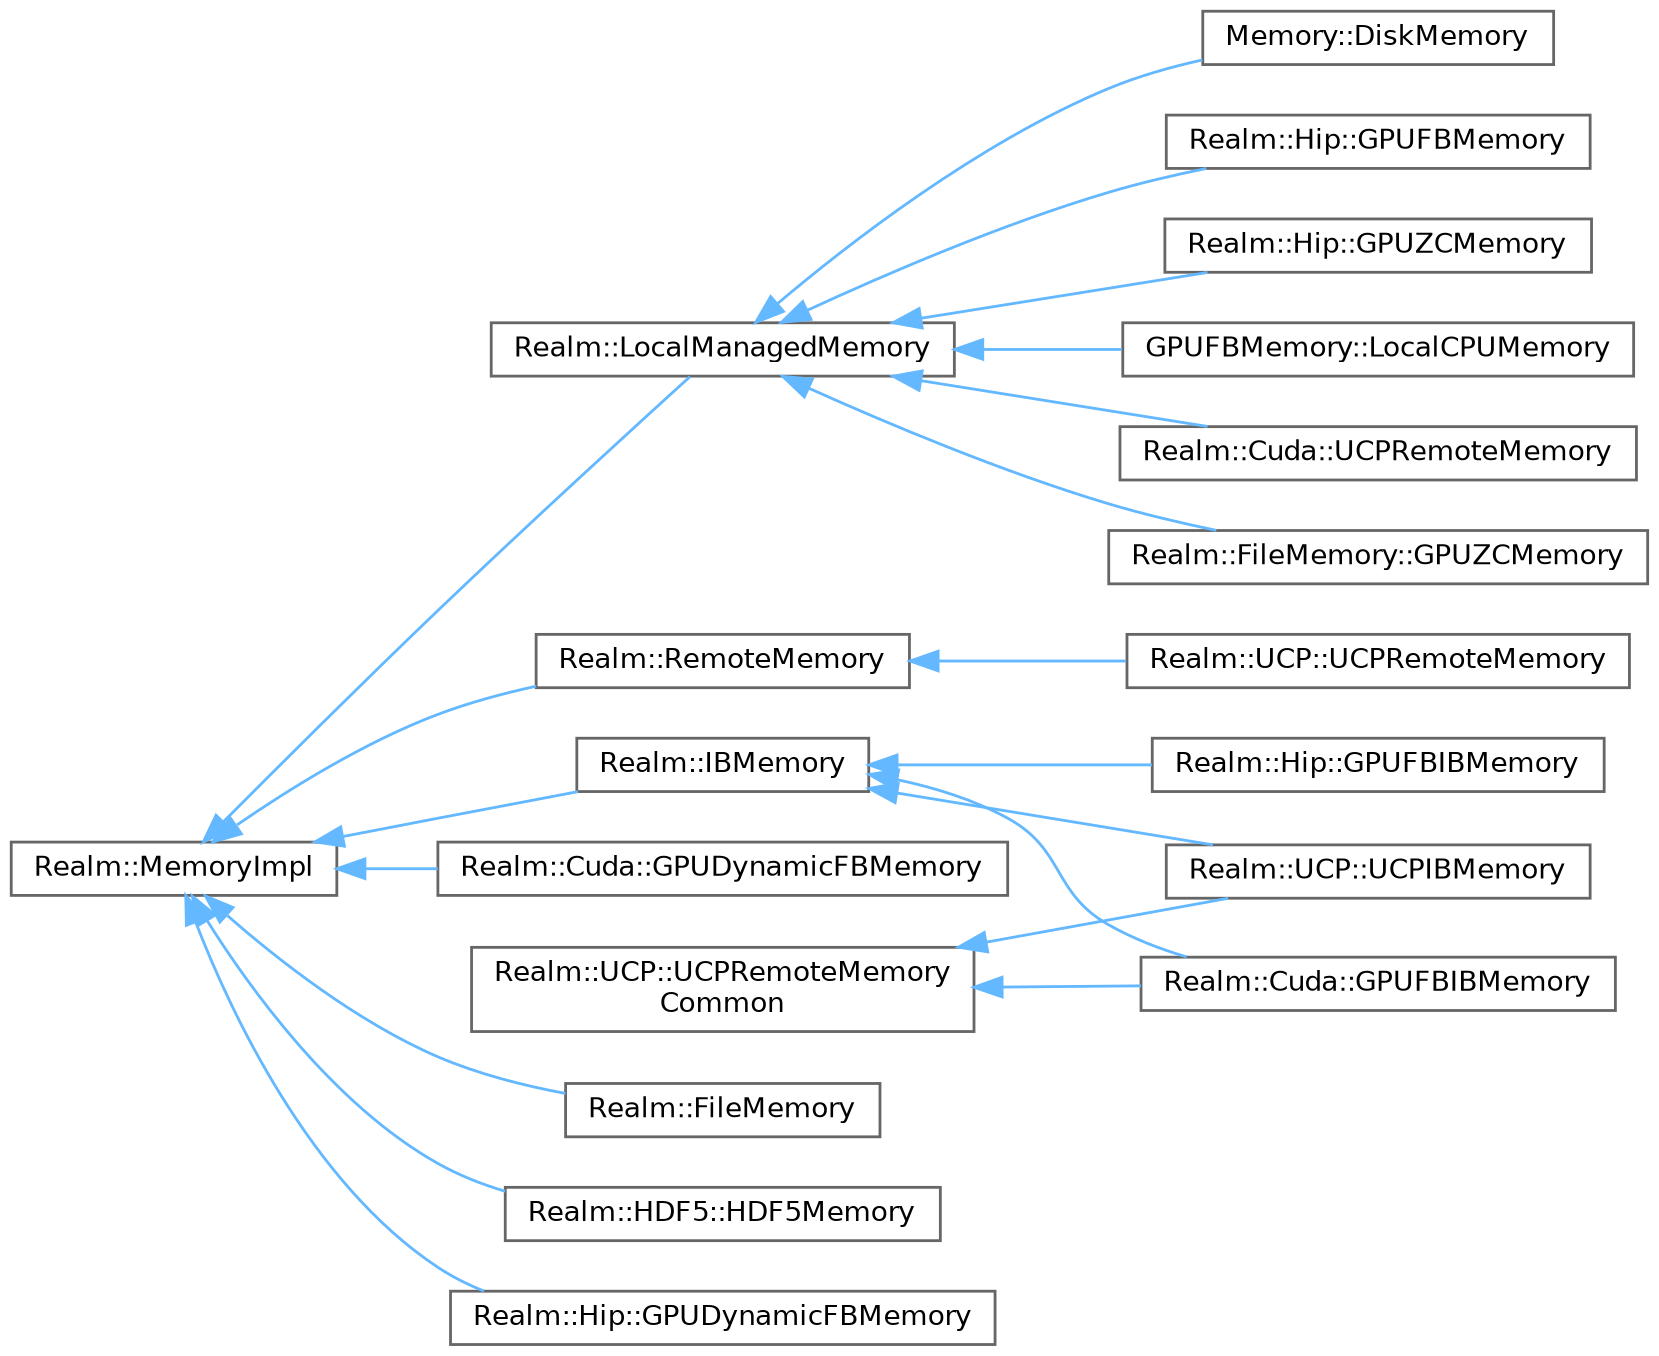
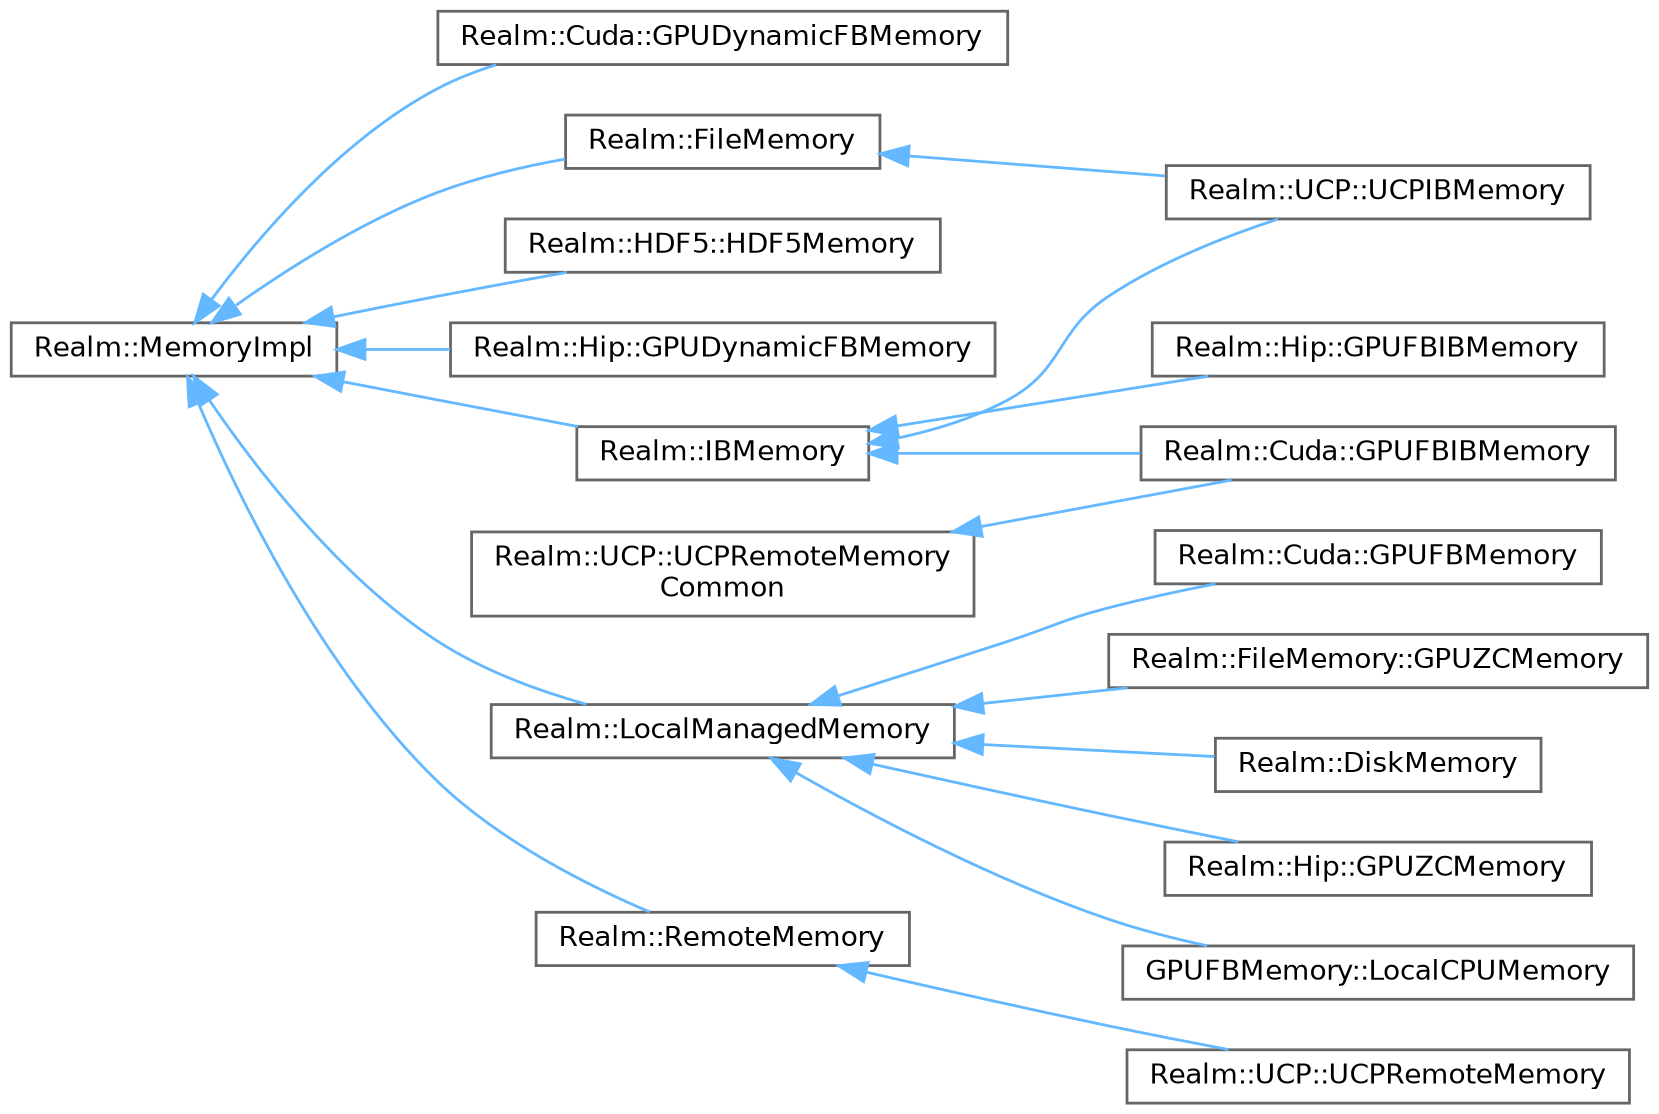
(1378, 38) -> (1378, 765)
(1378, 142) -> none
(1378, 453) -> (1378, 557)
(1131, 916) -> (1037, 166)
